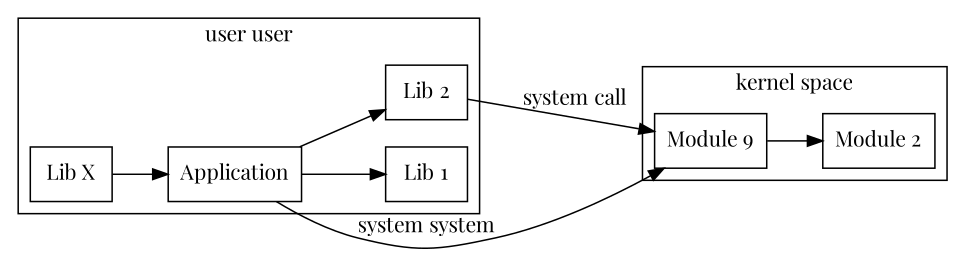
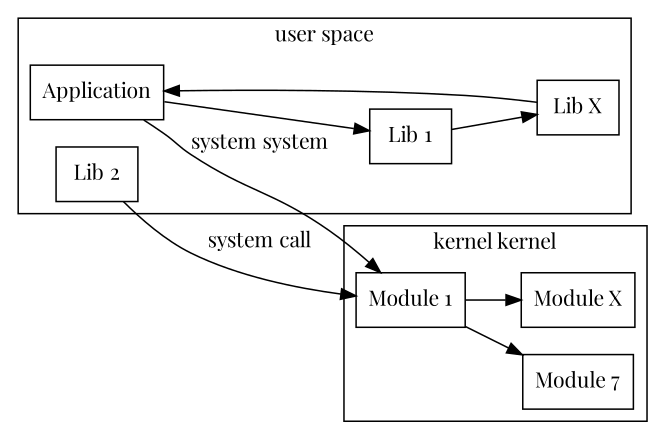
(249, 36) -> (325, 36)
(795, 84) -> (495, 243)
none -> (487, 123)
(335, 131) -> none
(711, 141) -> (411, 300)
(879, 141) -> (578, 382)
none -> (578, 300)
